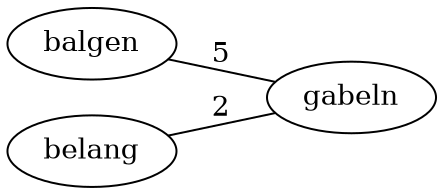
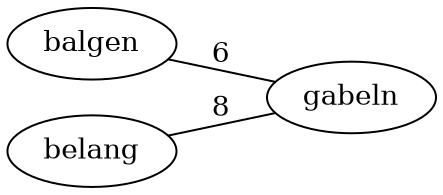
(222, 55) -> (222, 55)
(222, 108) -> (222, 108)
